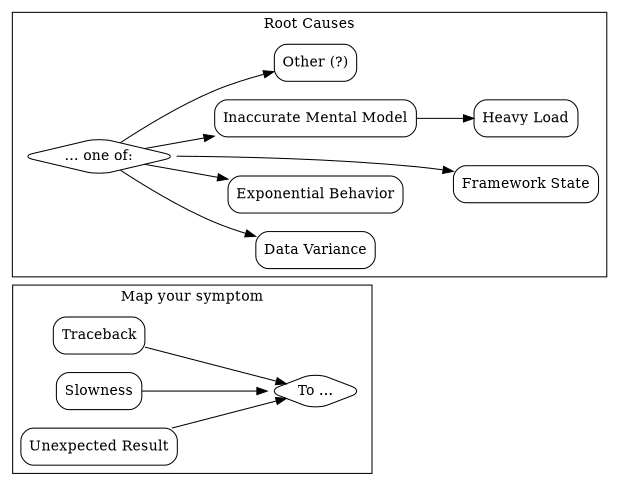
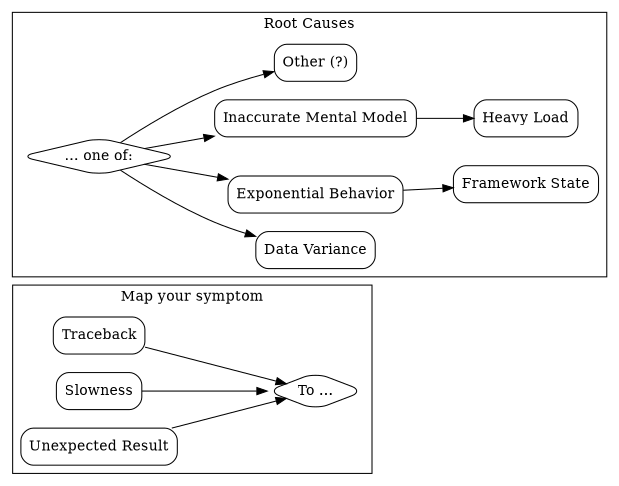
(310, 160) -> (423, 189)
